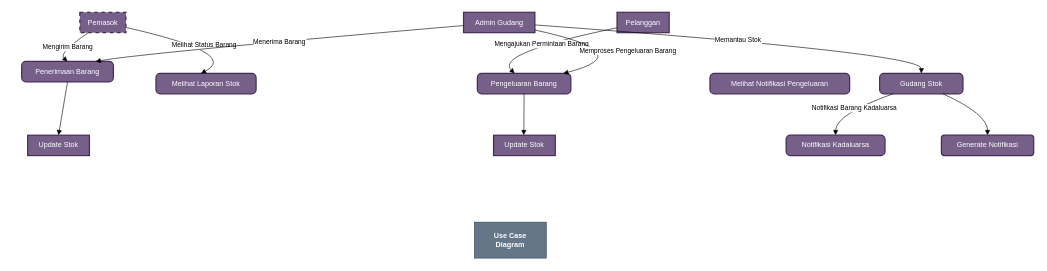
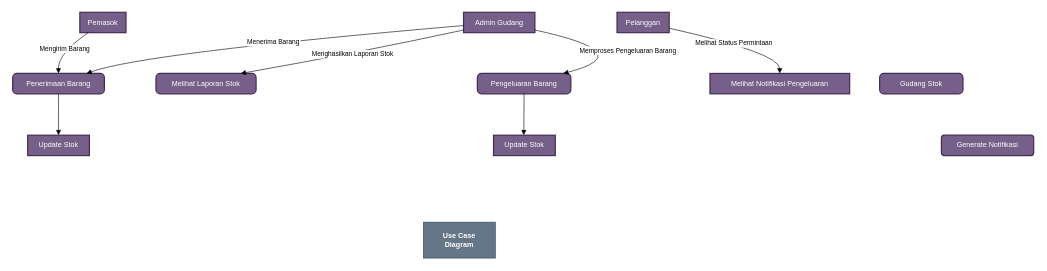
(103, 23) -> (103, 23)
(162, 37) -> none
(558, 42) -> none
none -> (749, 50)
(823, 50) -> none
none -> (356, 52)
(67, 72) -> (58, 84)
(780, 84) -> (780, 84)
(860, 108) -> none
(970, 108) -> none
(836, 146) -> none
(510, 240) -> (459, 240)
